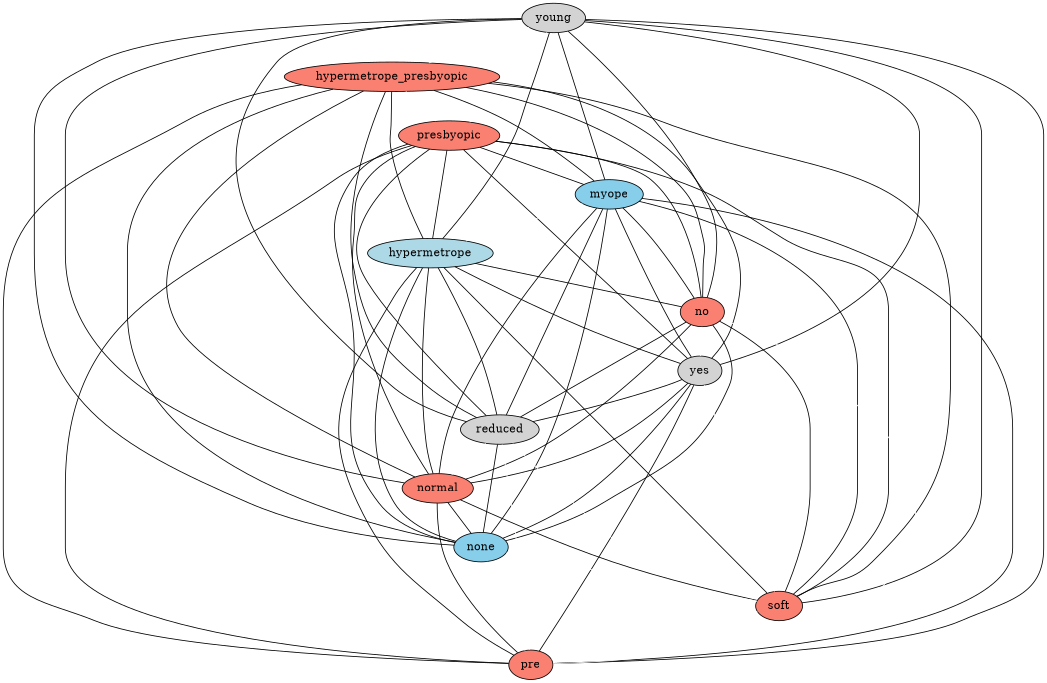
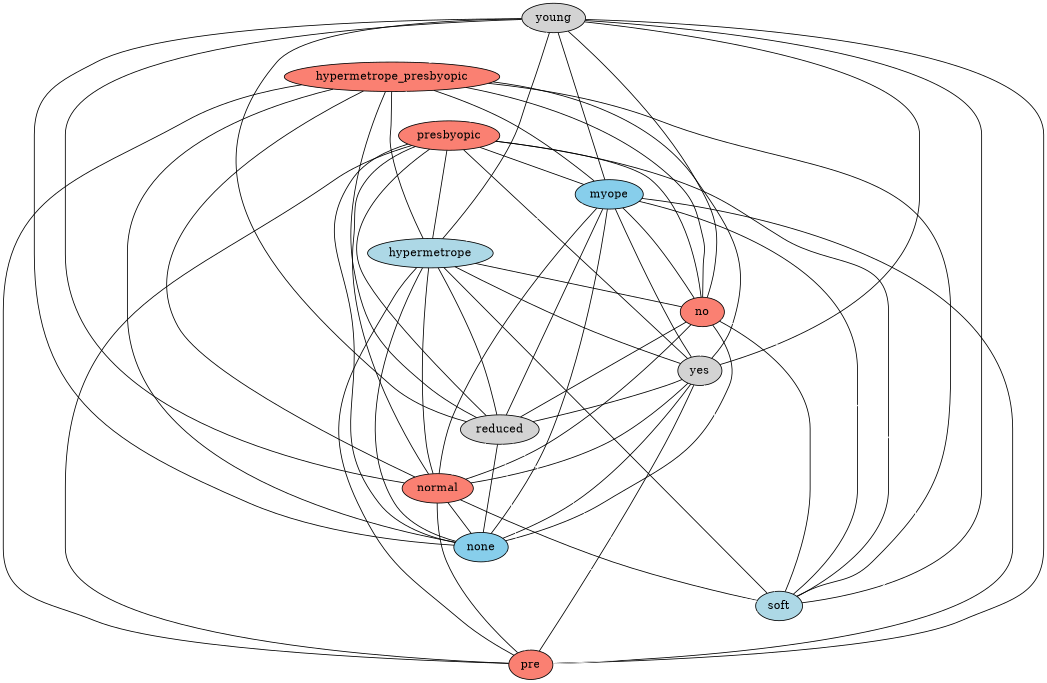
(779, 606) -> (779, 606)
